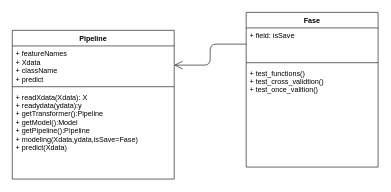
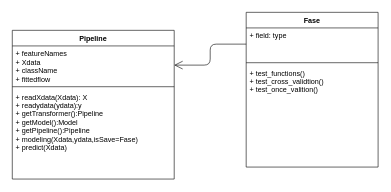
(274, 36) -> (271, 36)
(43, 54) -> (43, 54)
